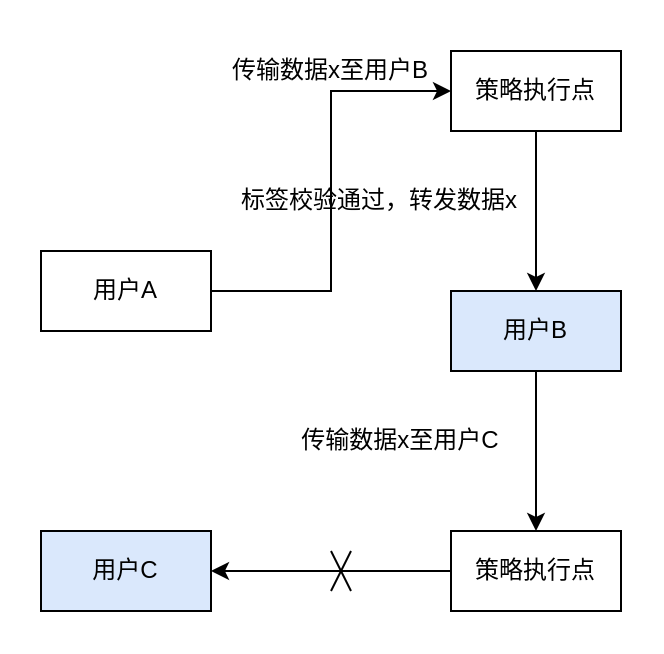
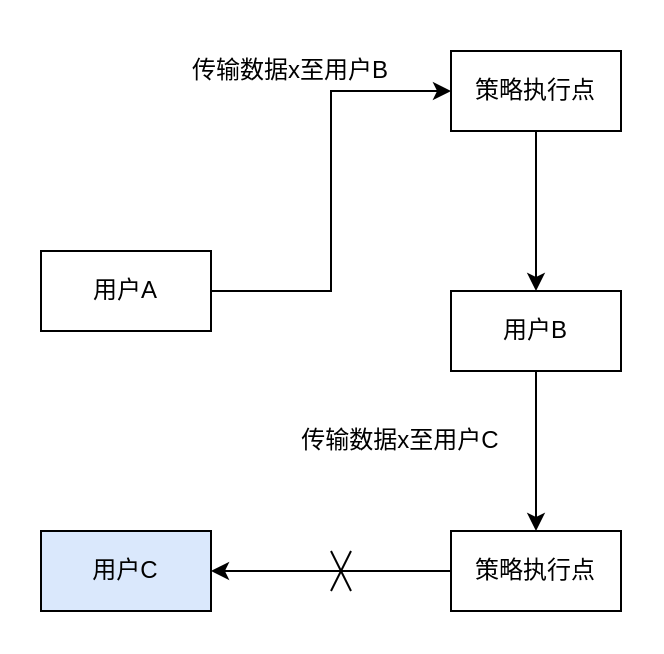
(331, 71) -> (291, 71)
(379, 201) -> none
(536, 331) -> (536, 331)
